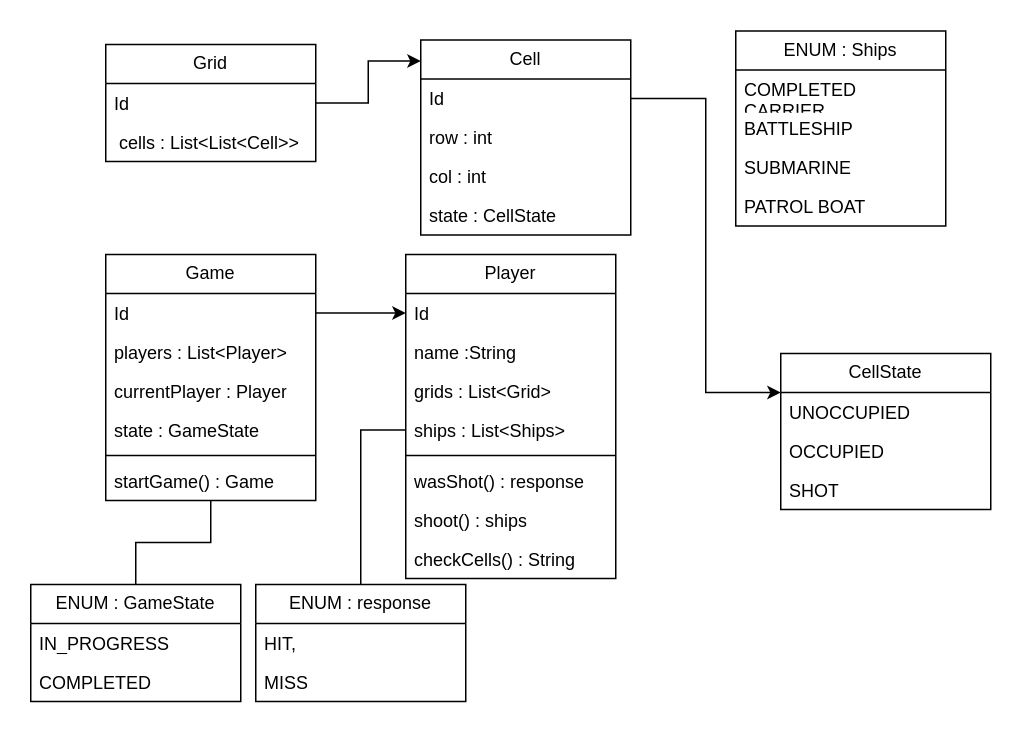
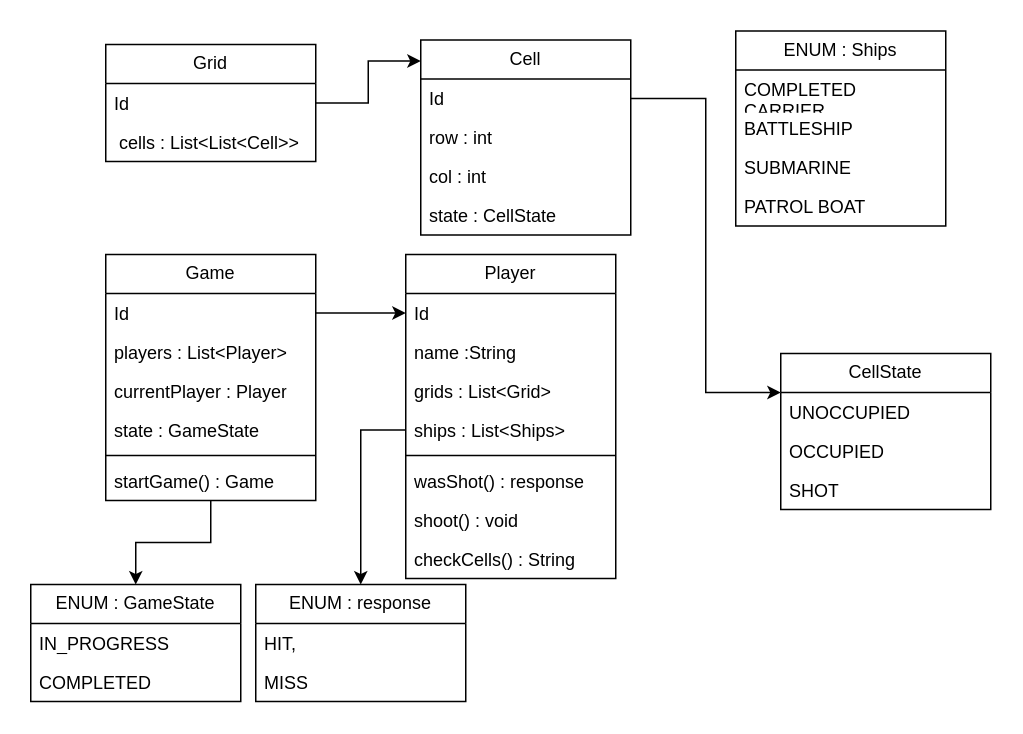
(481, 522) -> (476, 522)
(136, 576) -> (136, 573)
(361, 576) -> (361, 573)
